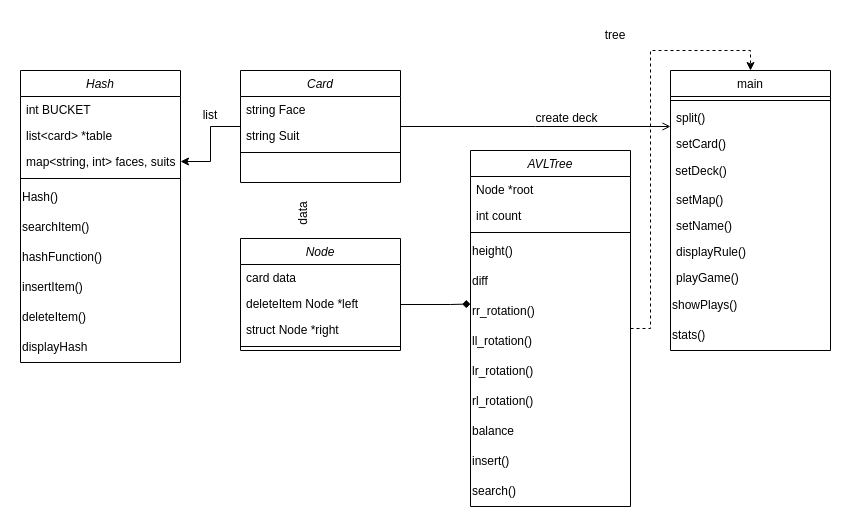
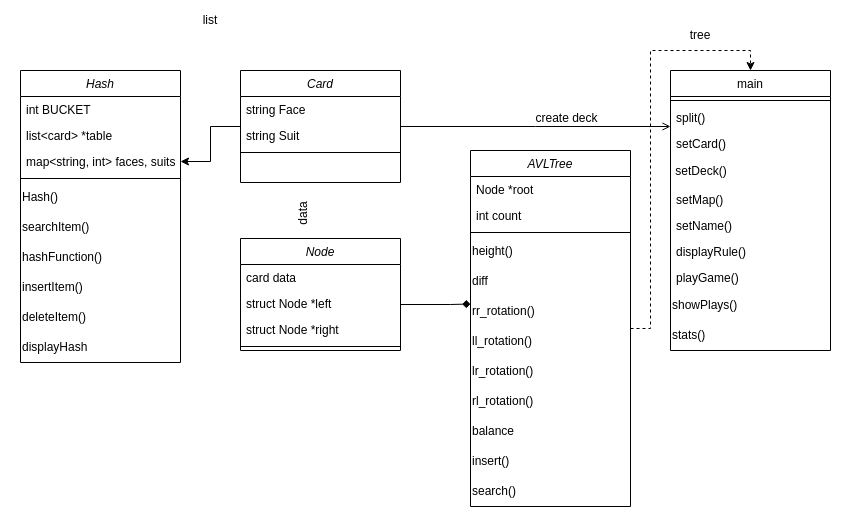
(616, 36) -> (701, 36)
(211, 116) -> (211, 21)
(310, 304) -> (298, 304)
